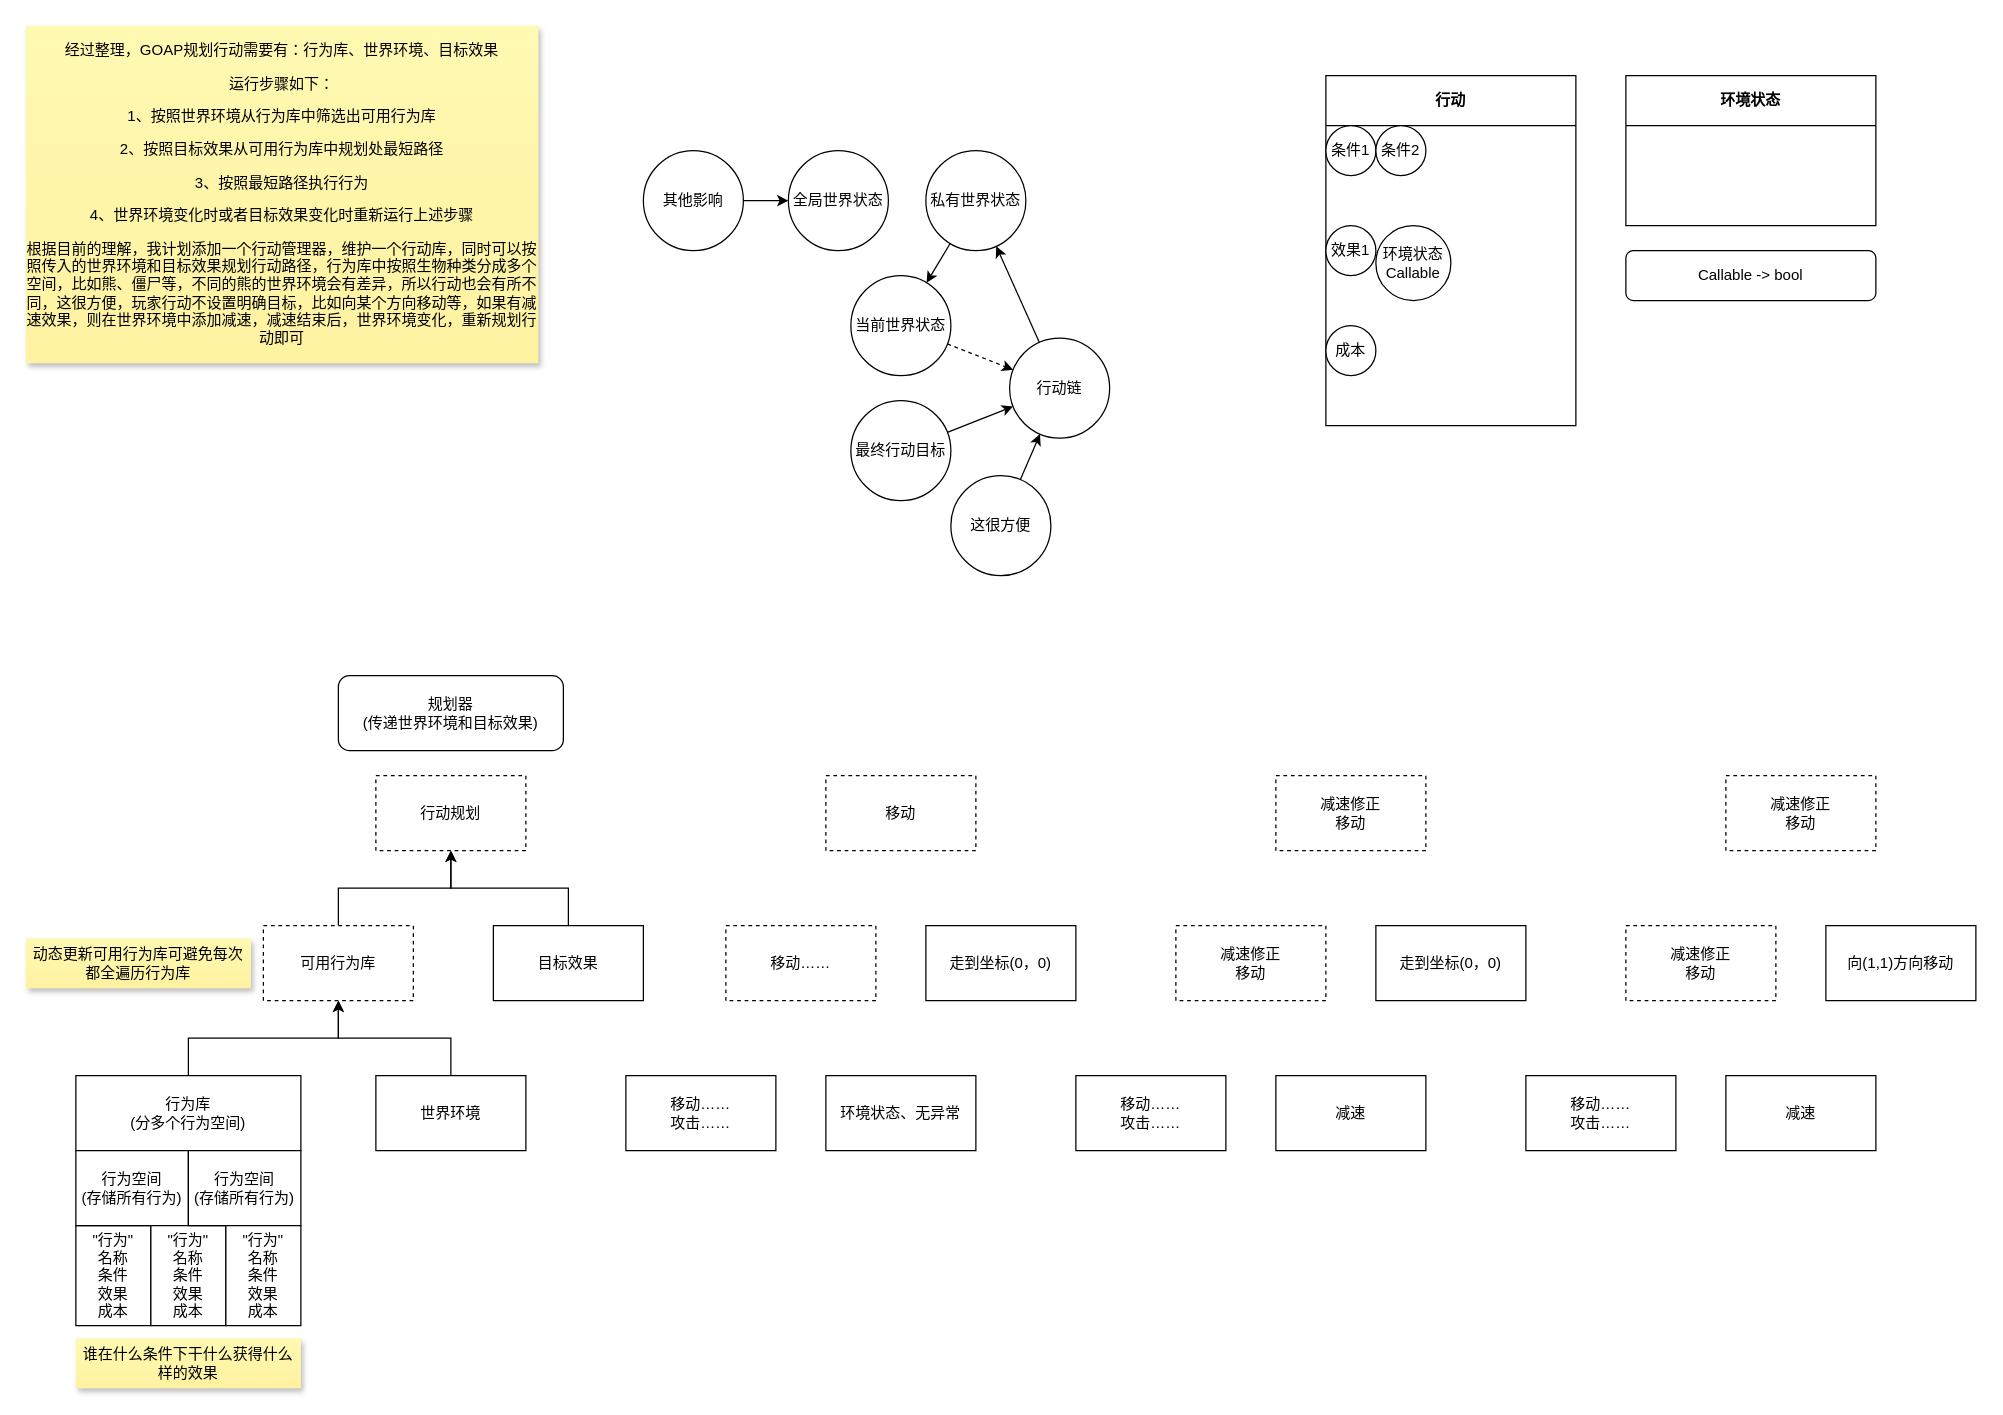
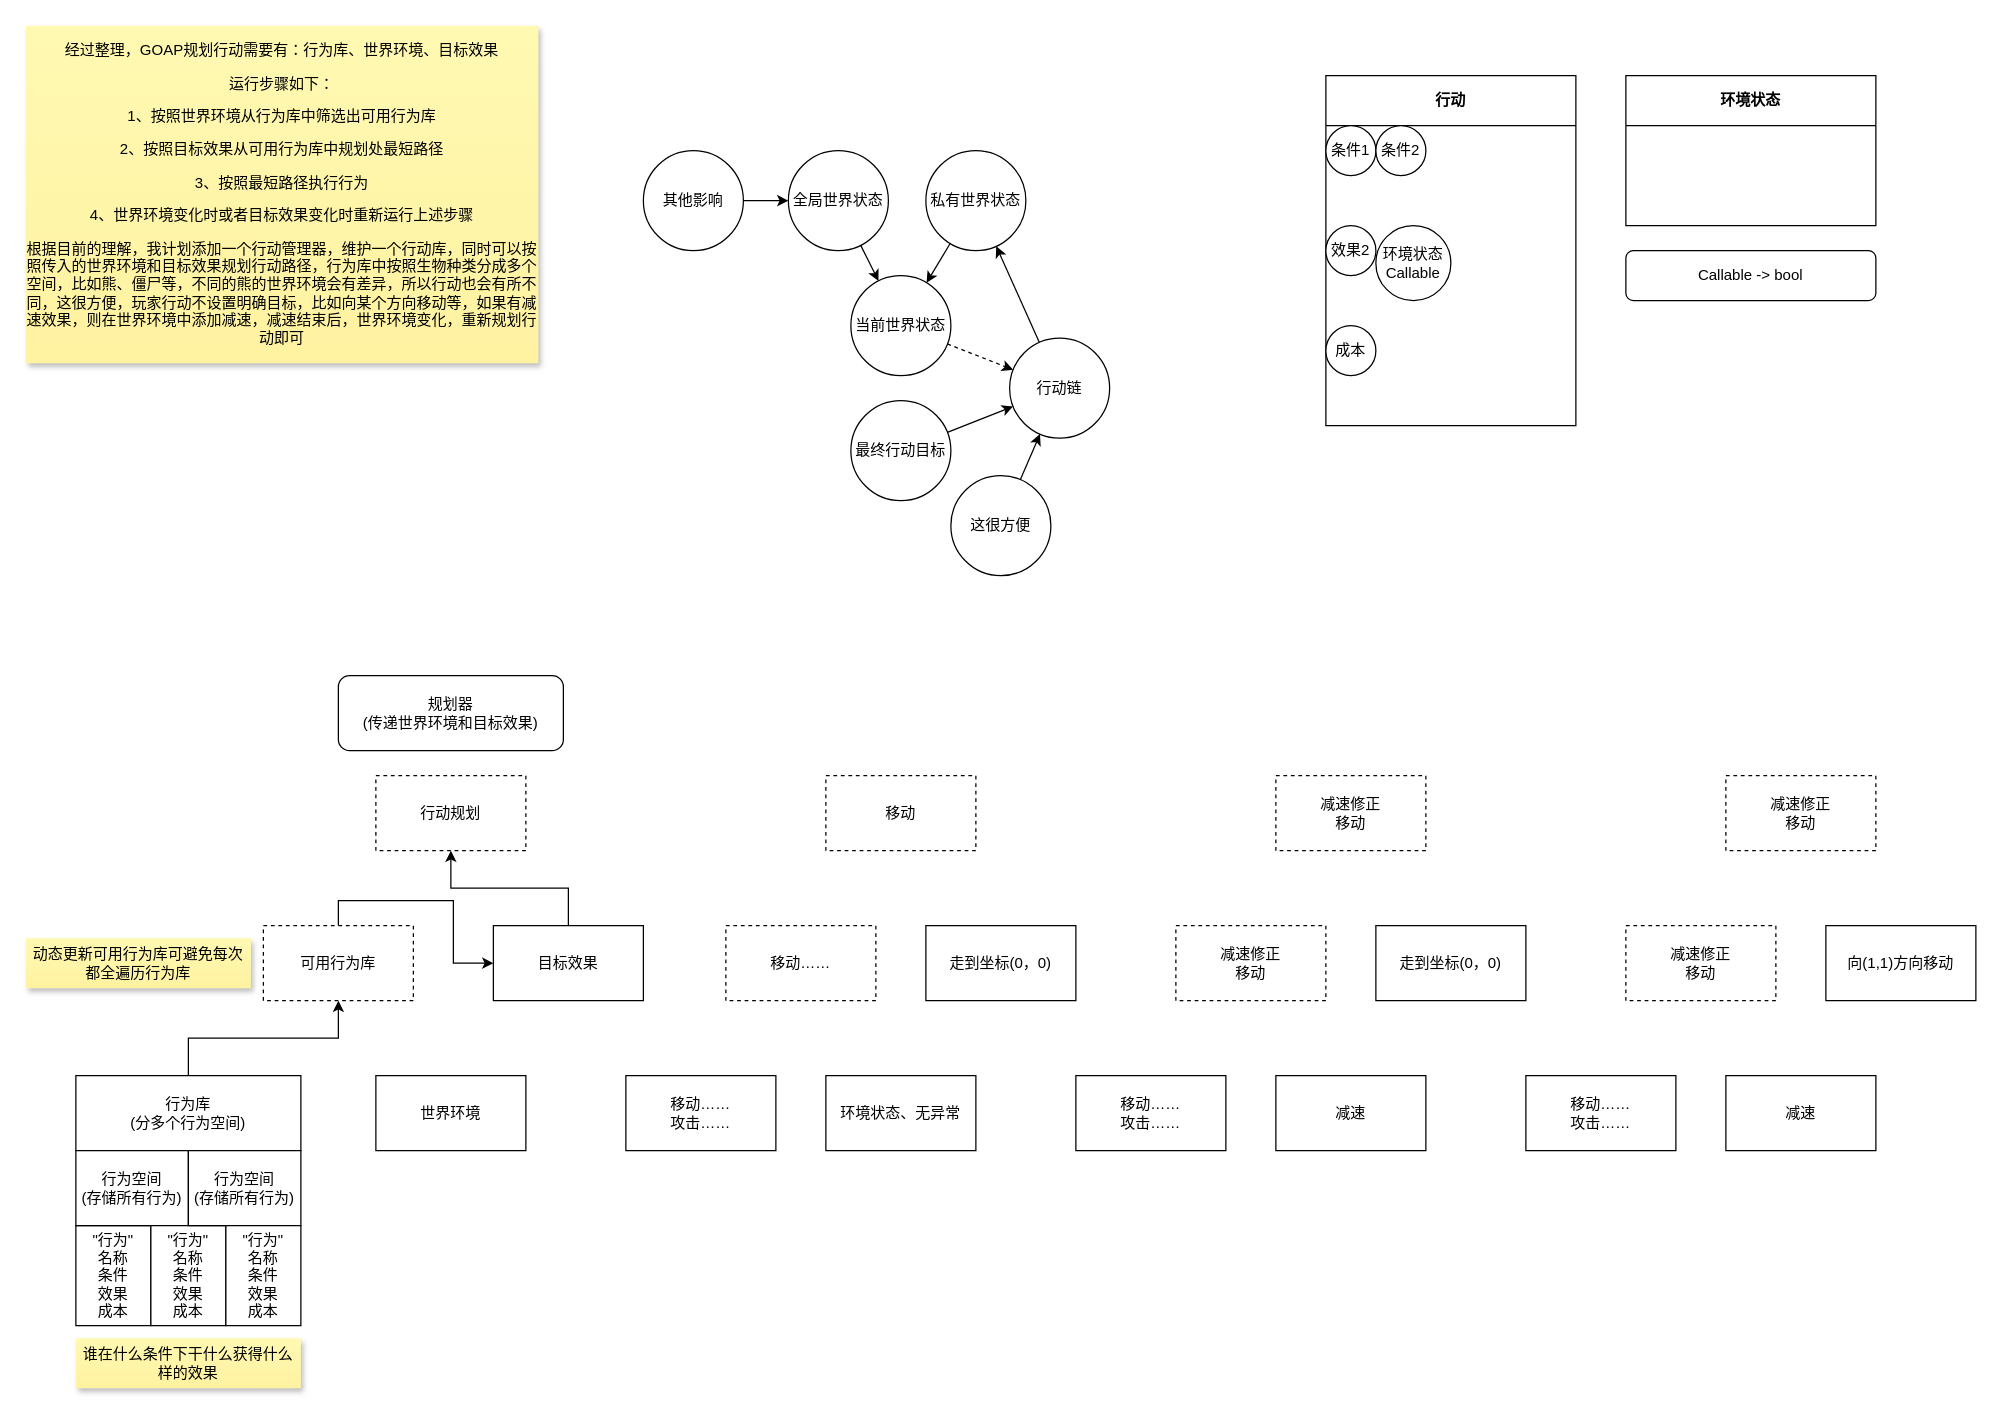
(1351, 251) -> (1351, 251)
none -> (867, 259)
(385, 888) -> (442, 901)
(414, 1038) -> none
